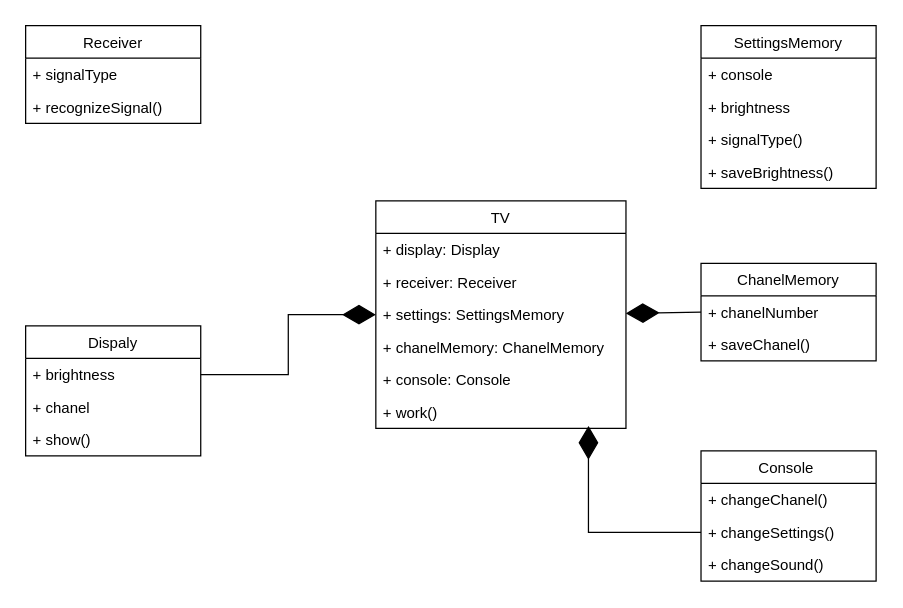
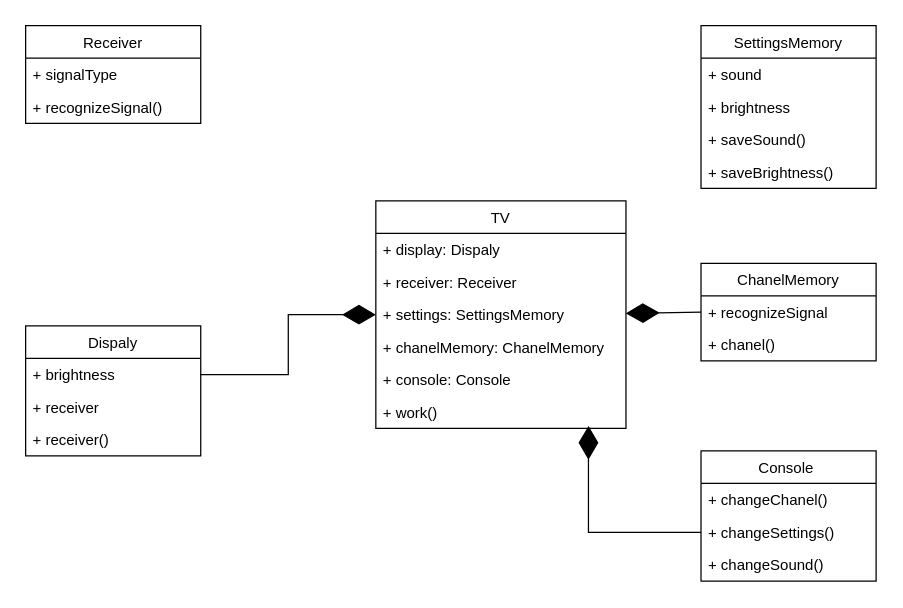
(741, 75) -> (735, 75)
(760, 140) -> (760, 140)
(444, 250) -> (444, 250)
(762, 313) -> (771, 313)
(762, 345) -> (746, 345)
(62, 408) -> (71, 408)
(64, 440) -> (79, 440)
